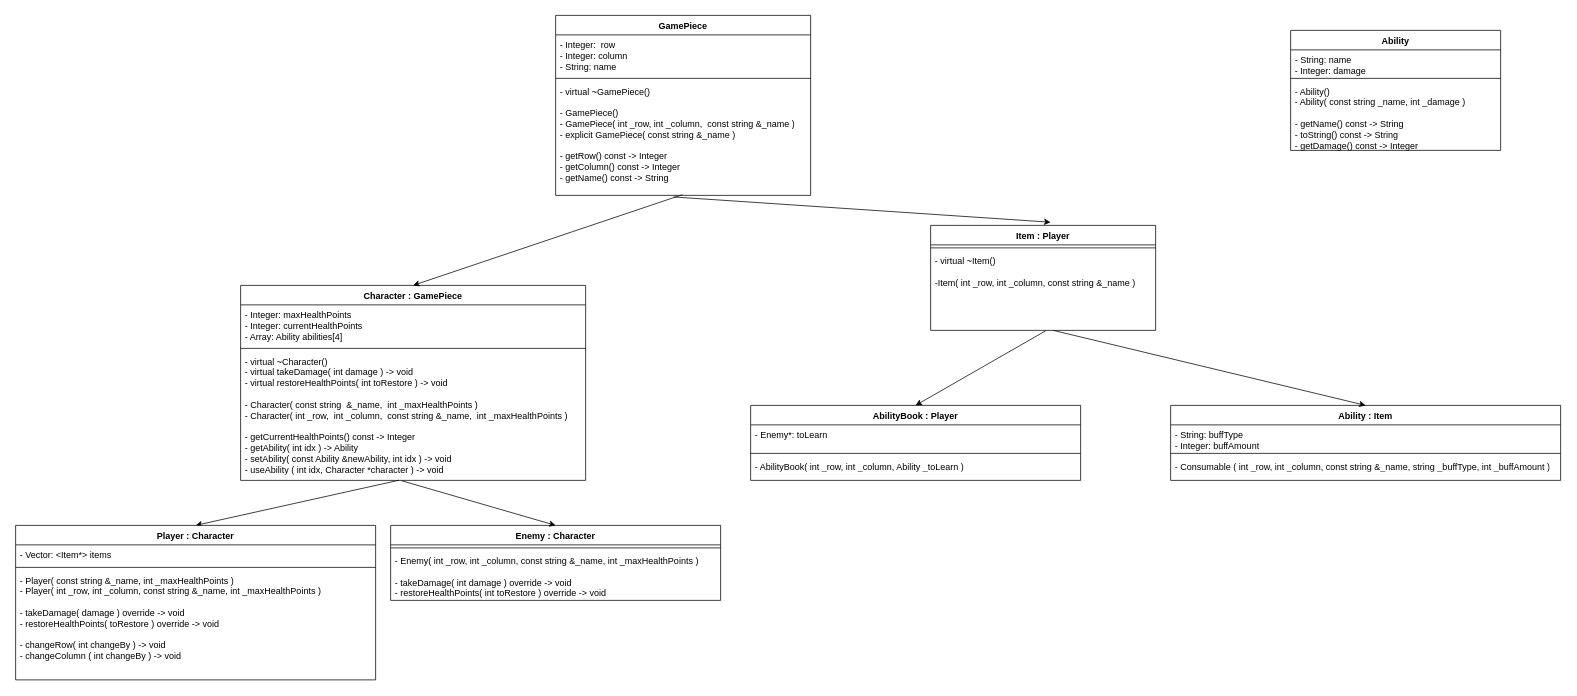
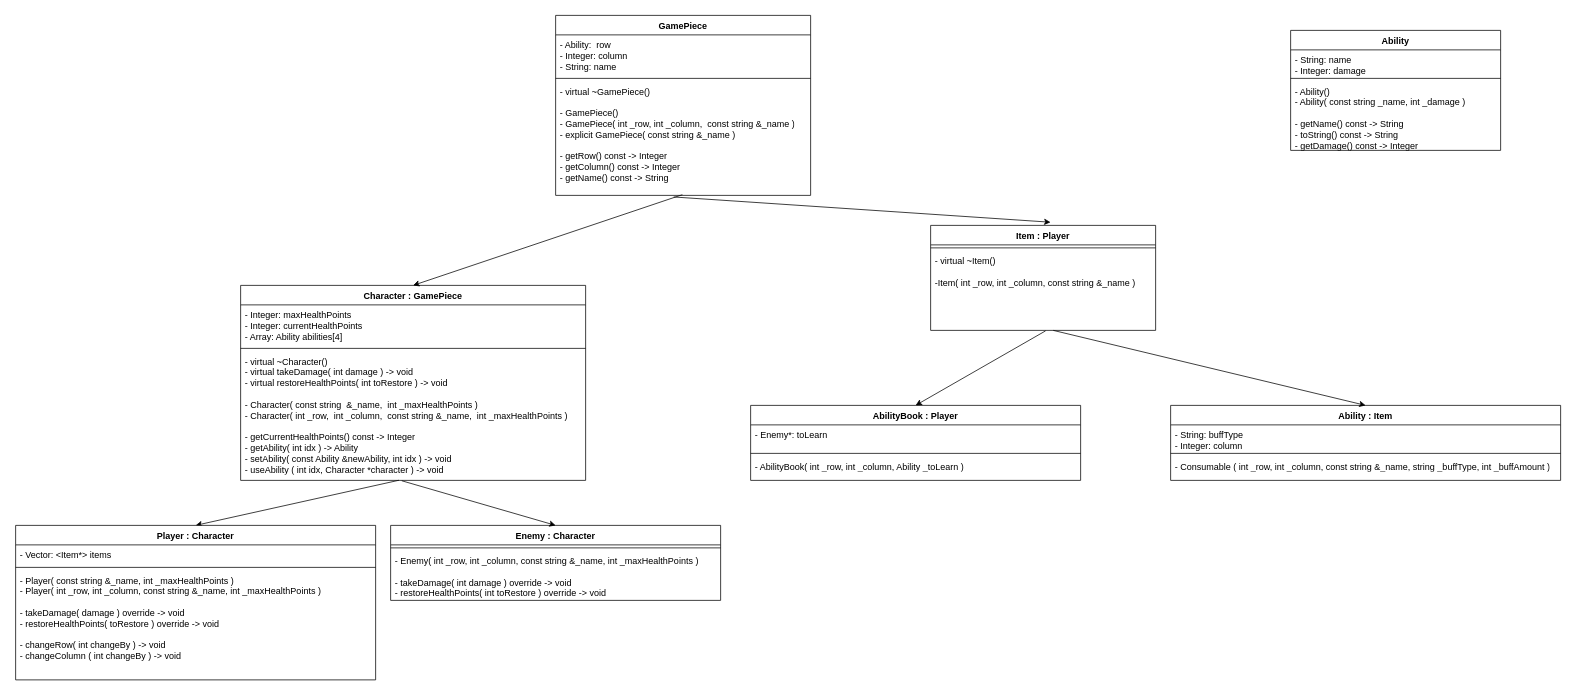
(598, 56) -> (598, 56)
(1224, 441) -> (1216, 441)
